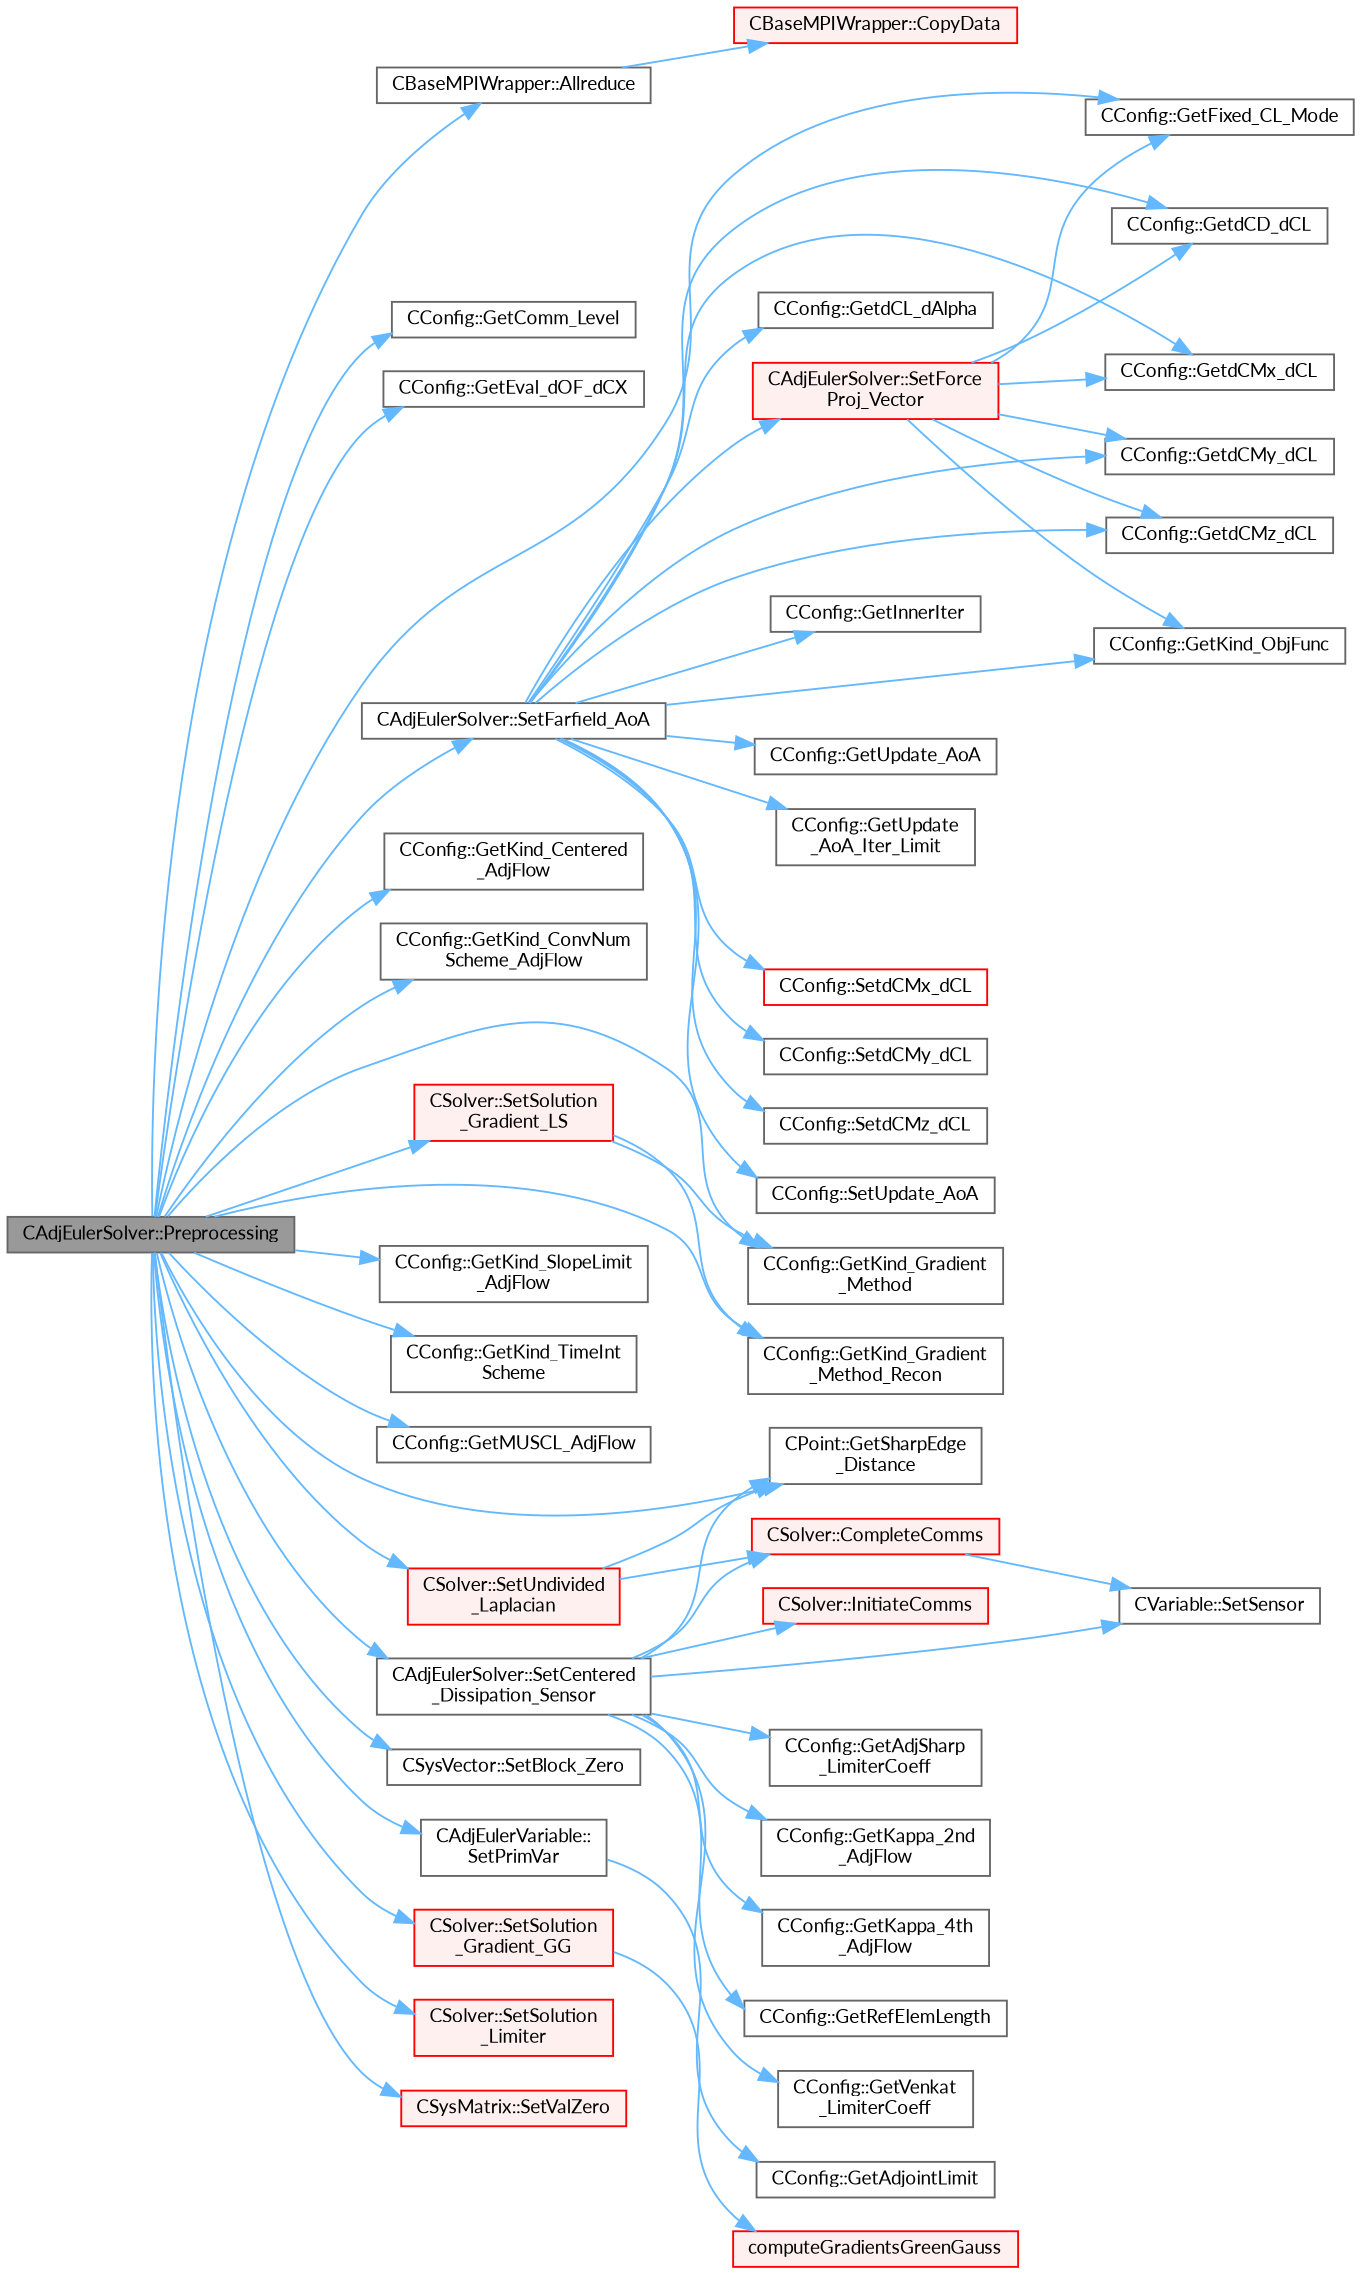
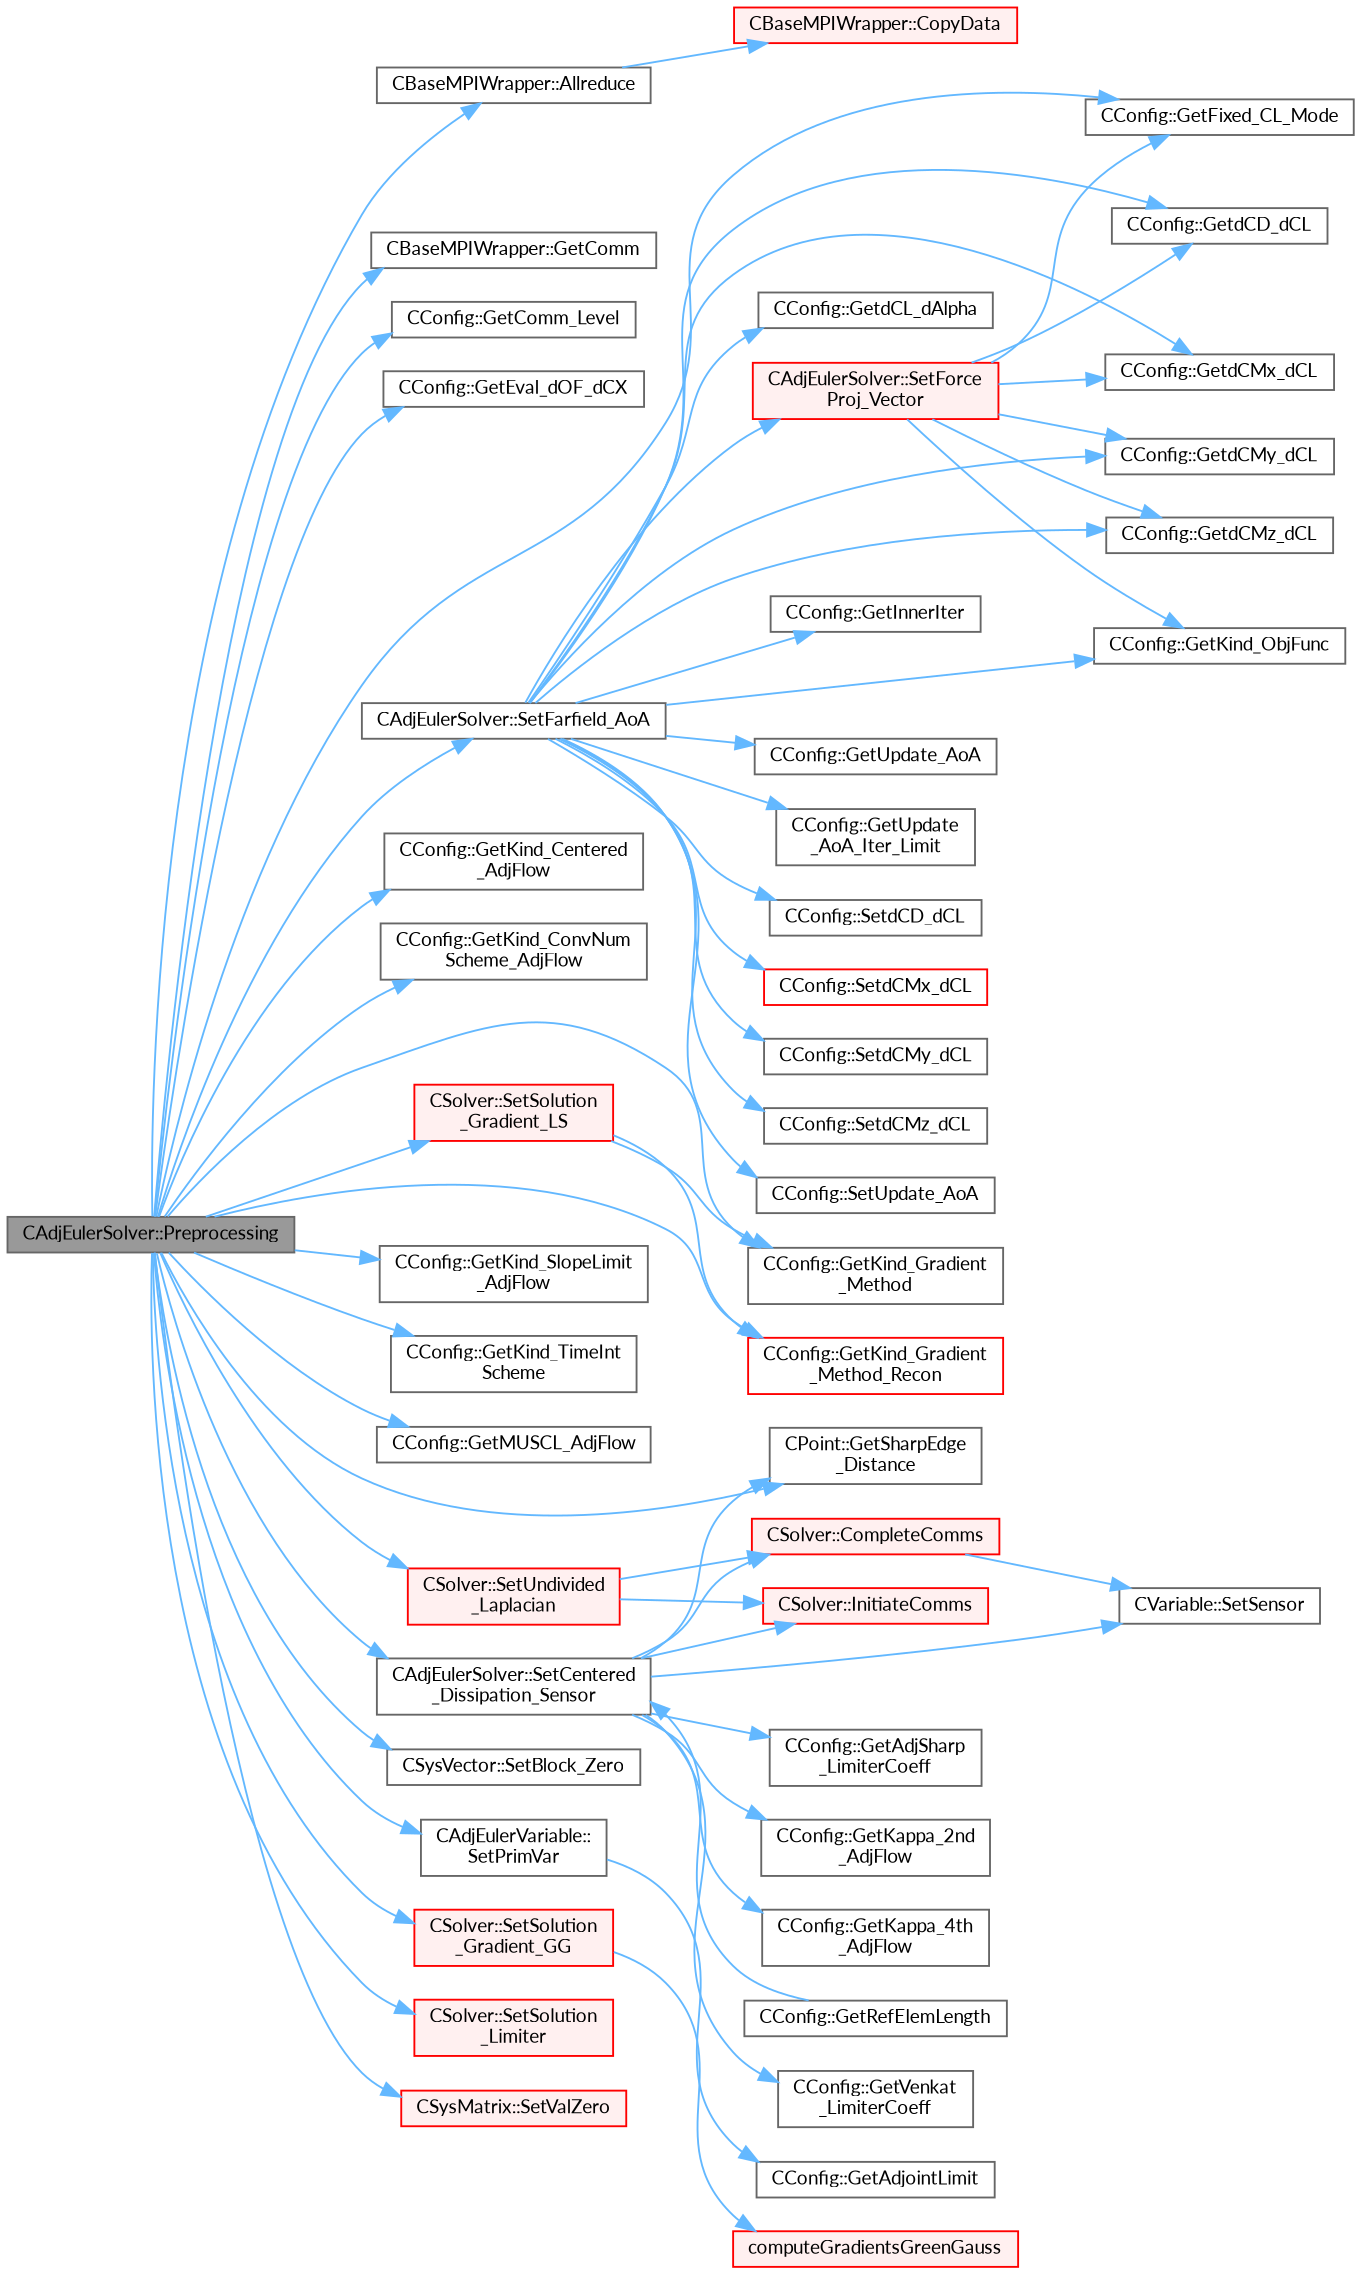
none -> (514, 250)
none -> (876, 918)
(876, 1366) -> (876, 1366)
(682, 1533) -> (679, 1601)
(701, 1837) -> (709, 1934)
